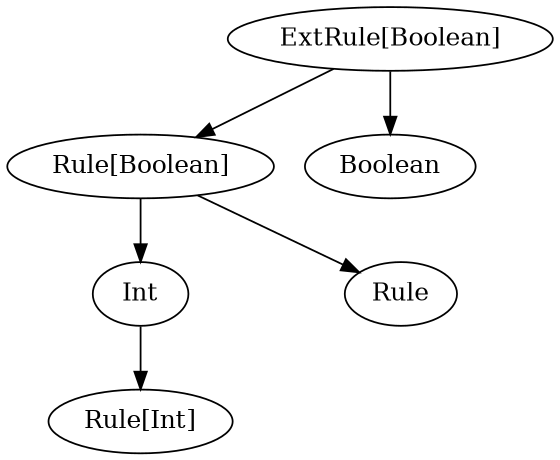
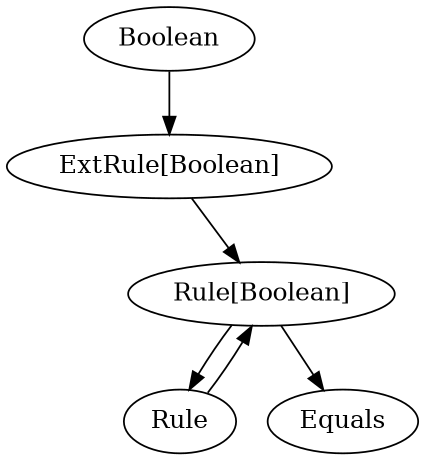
(390, 94) -> (169, 94)
(141, 294) -> (343, 421)
none -> (226, 368)
(141, 421) -> none
